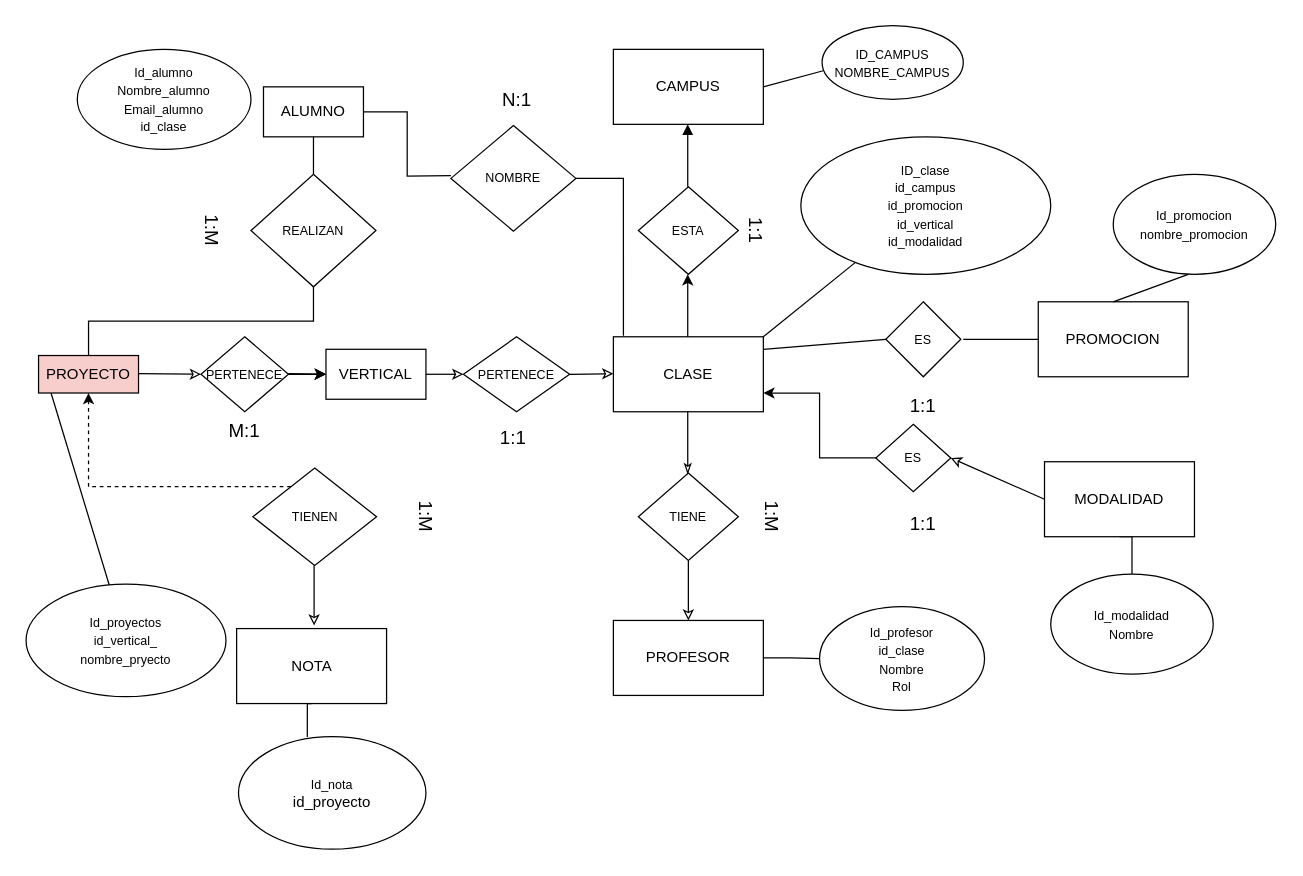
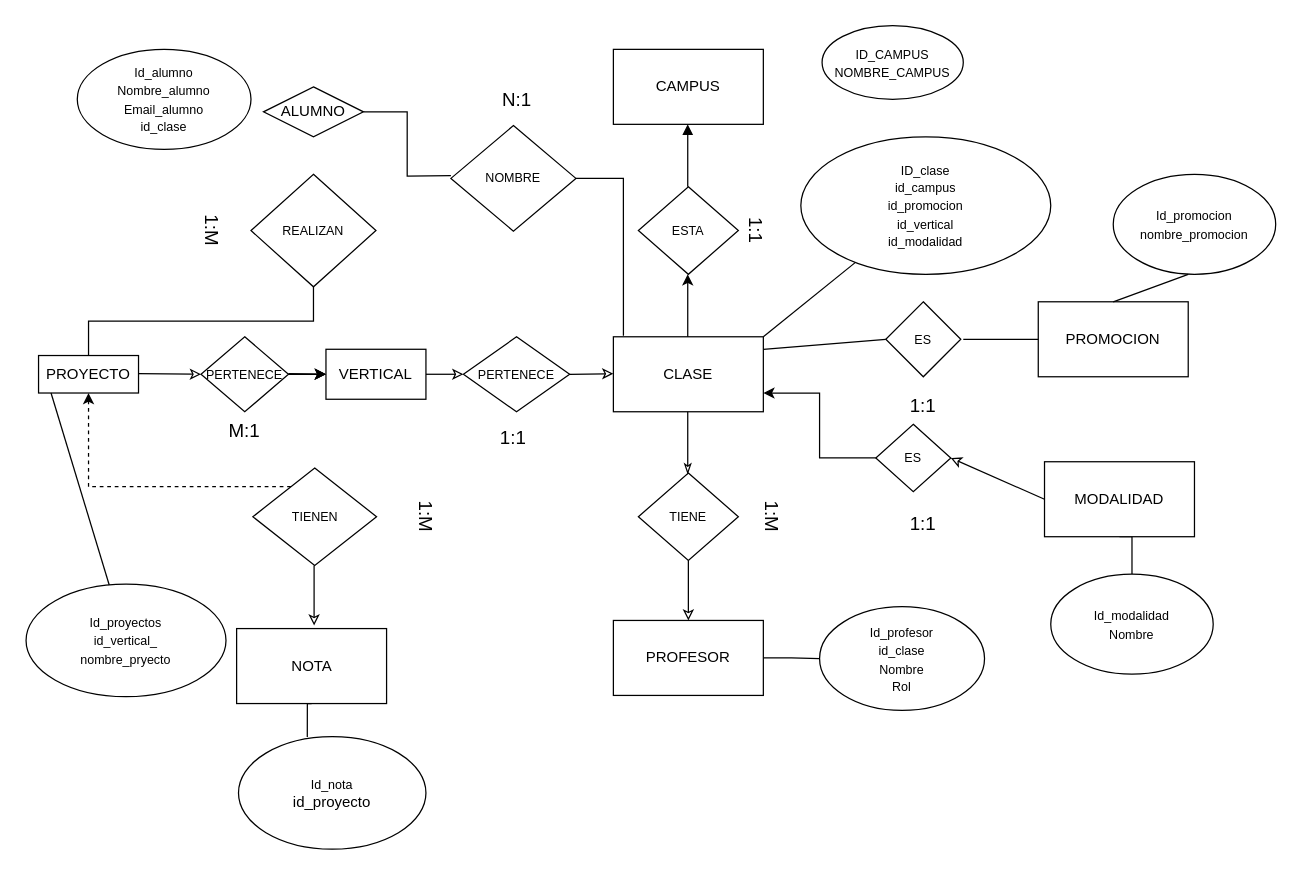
(793, 79) -> none
(313, 112) -> (313, 112)
(313, 156) -> none
(88, 374) -> (88, 374)
